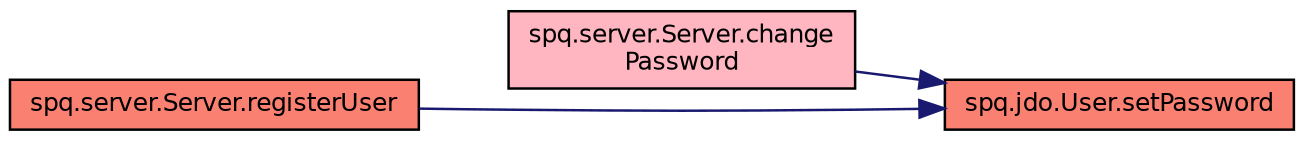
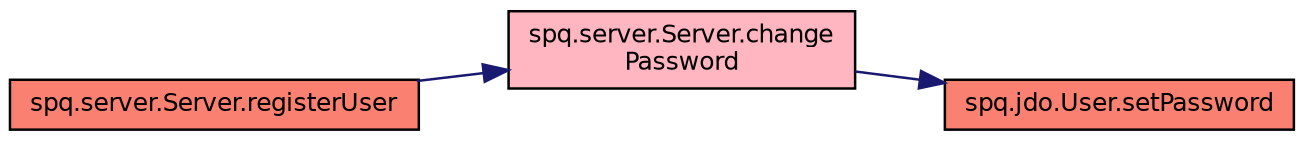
(669, 111) -> (450, 77)
